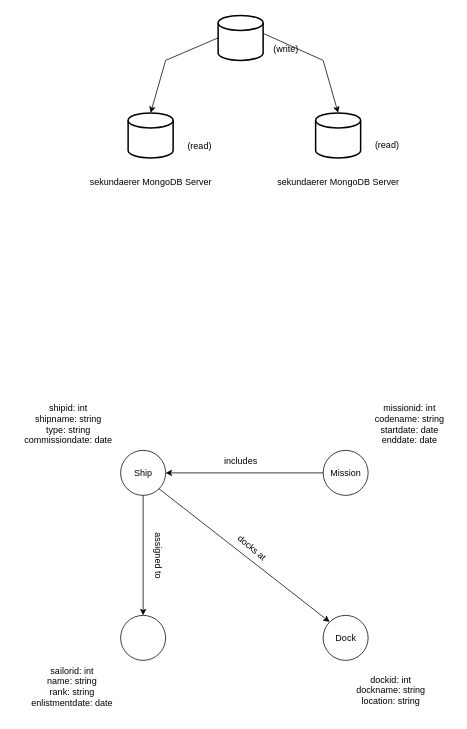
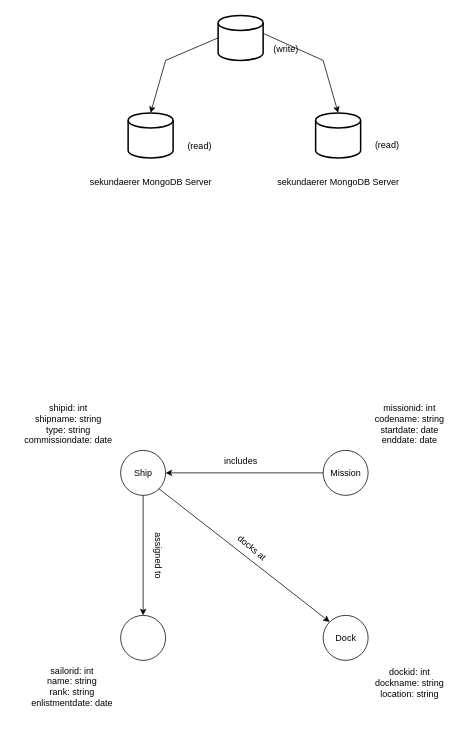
(390, 690) -> (409, 683)
